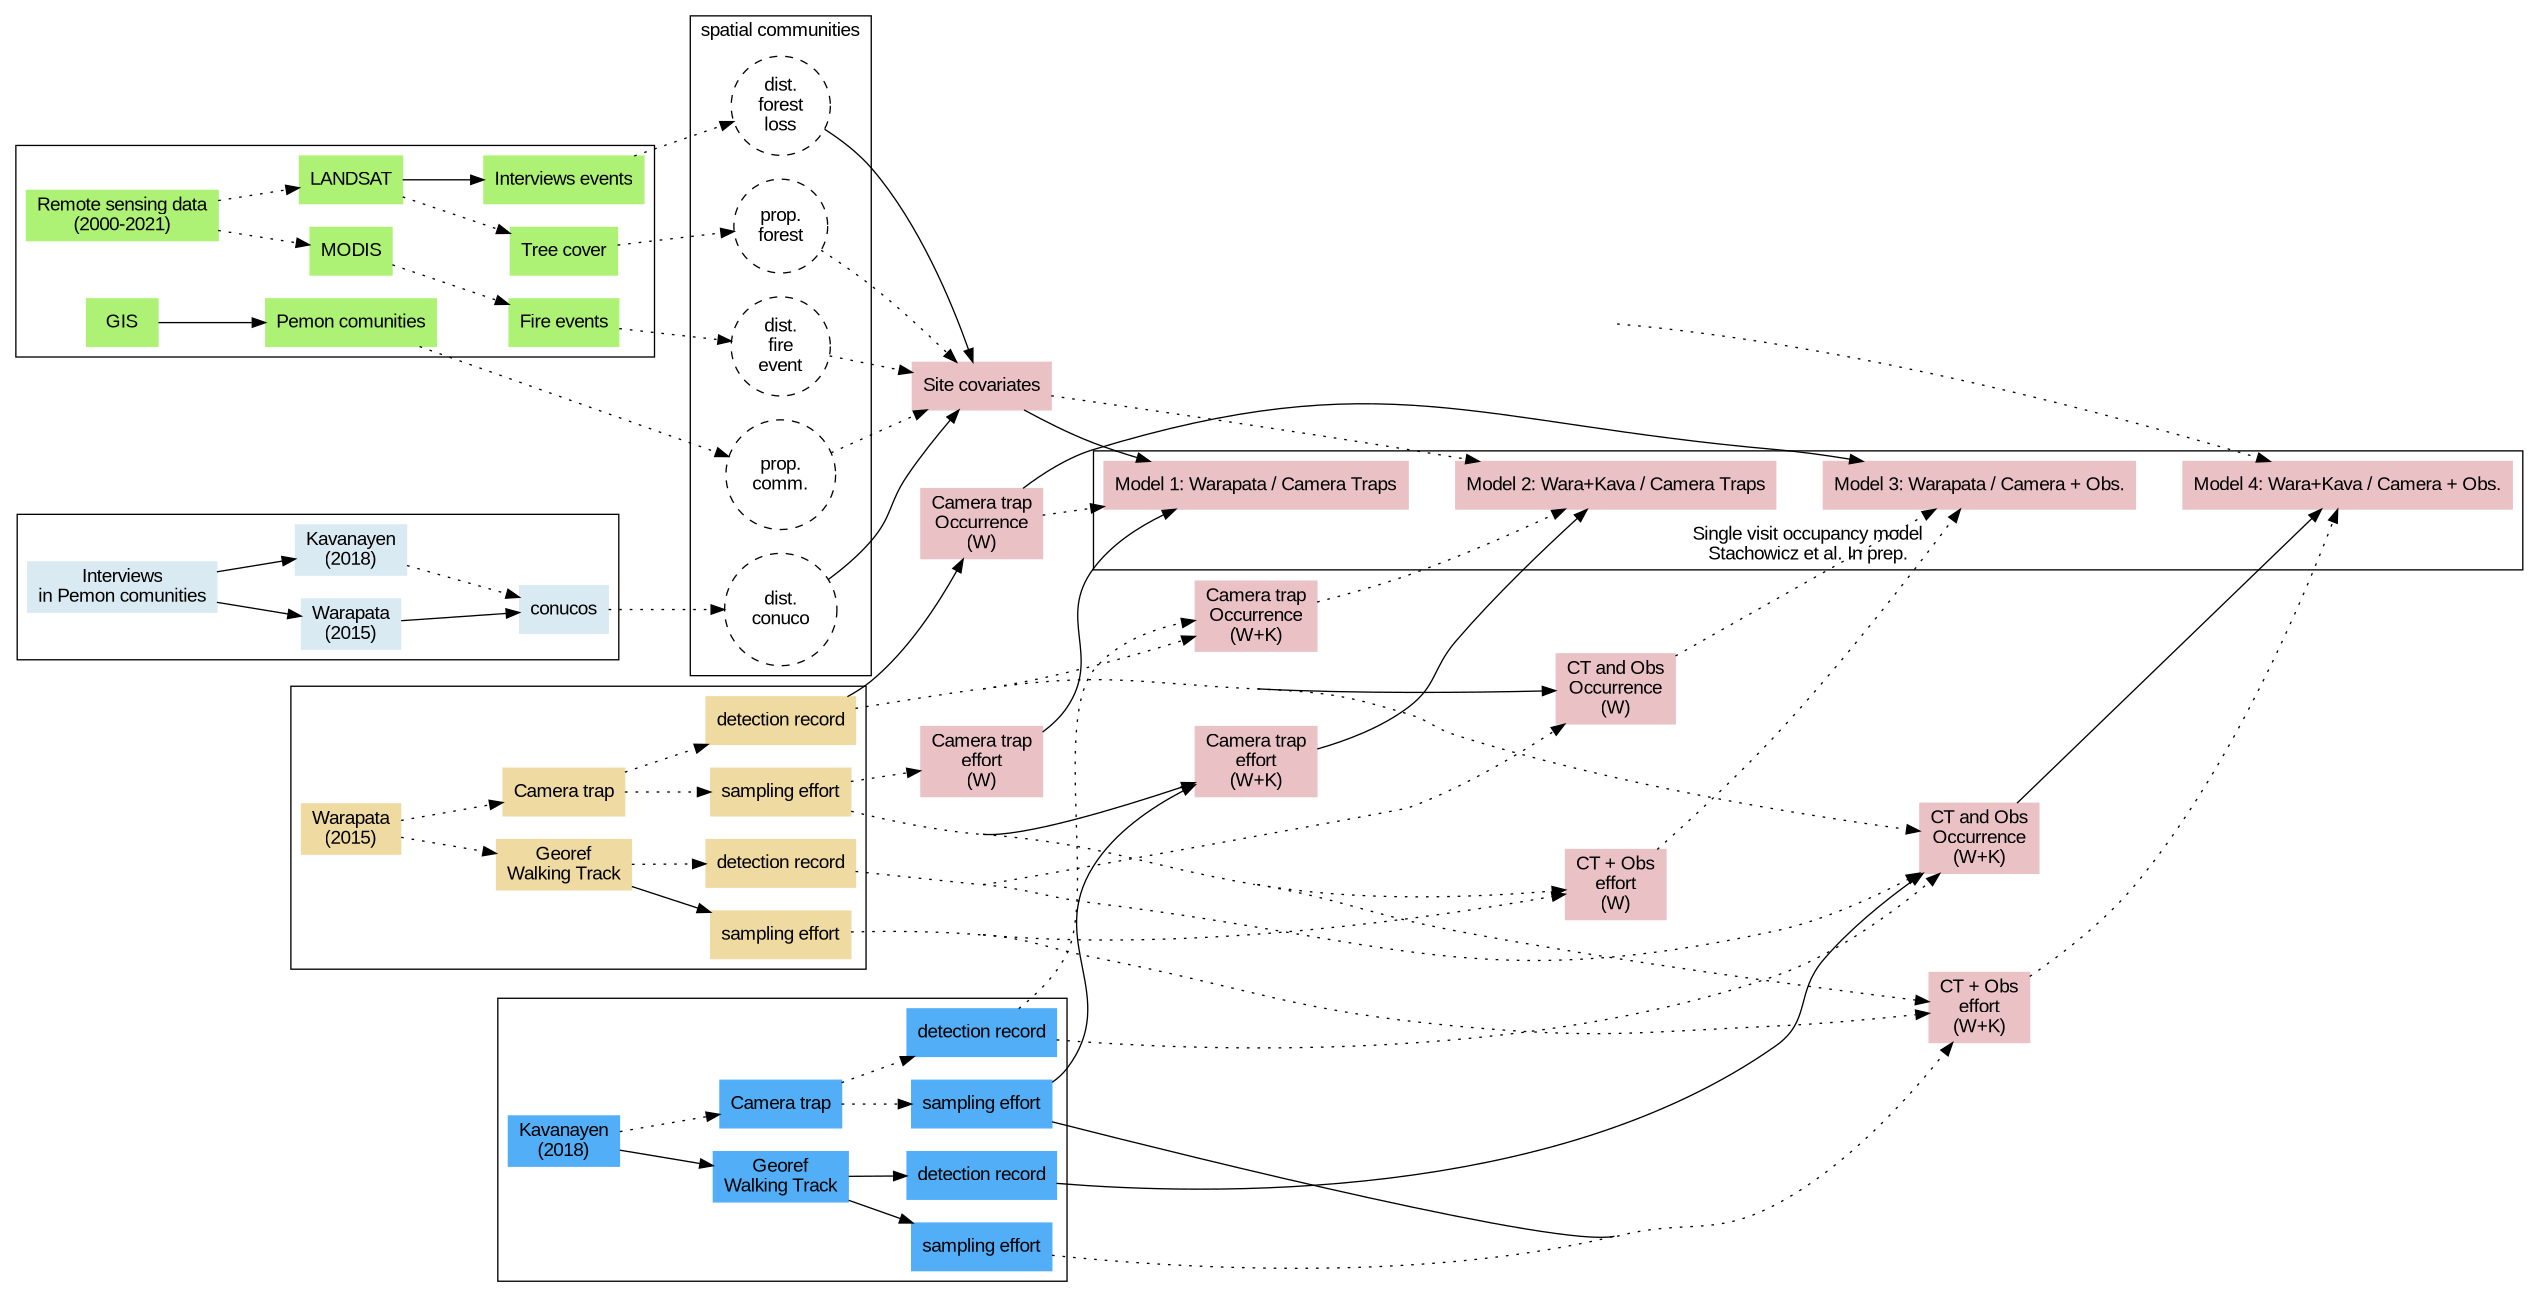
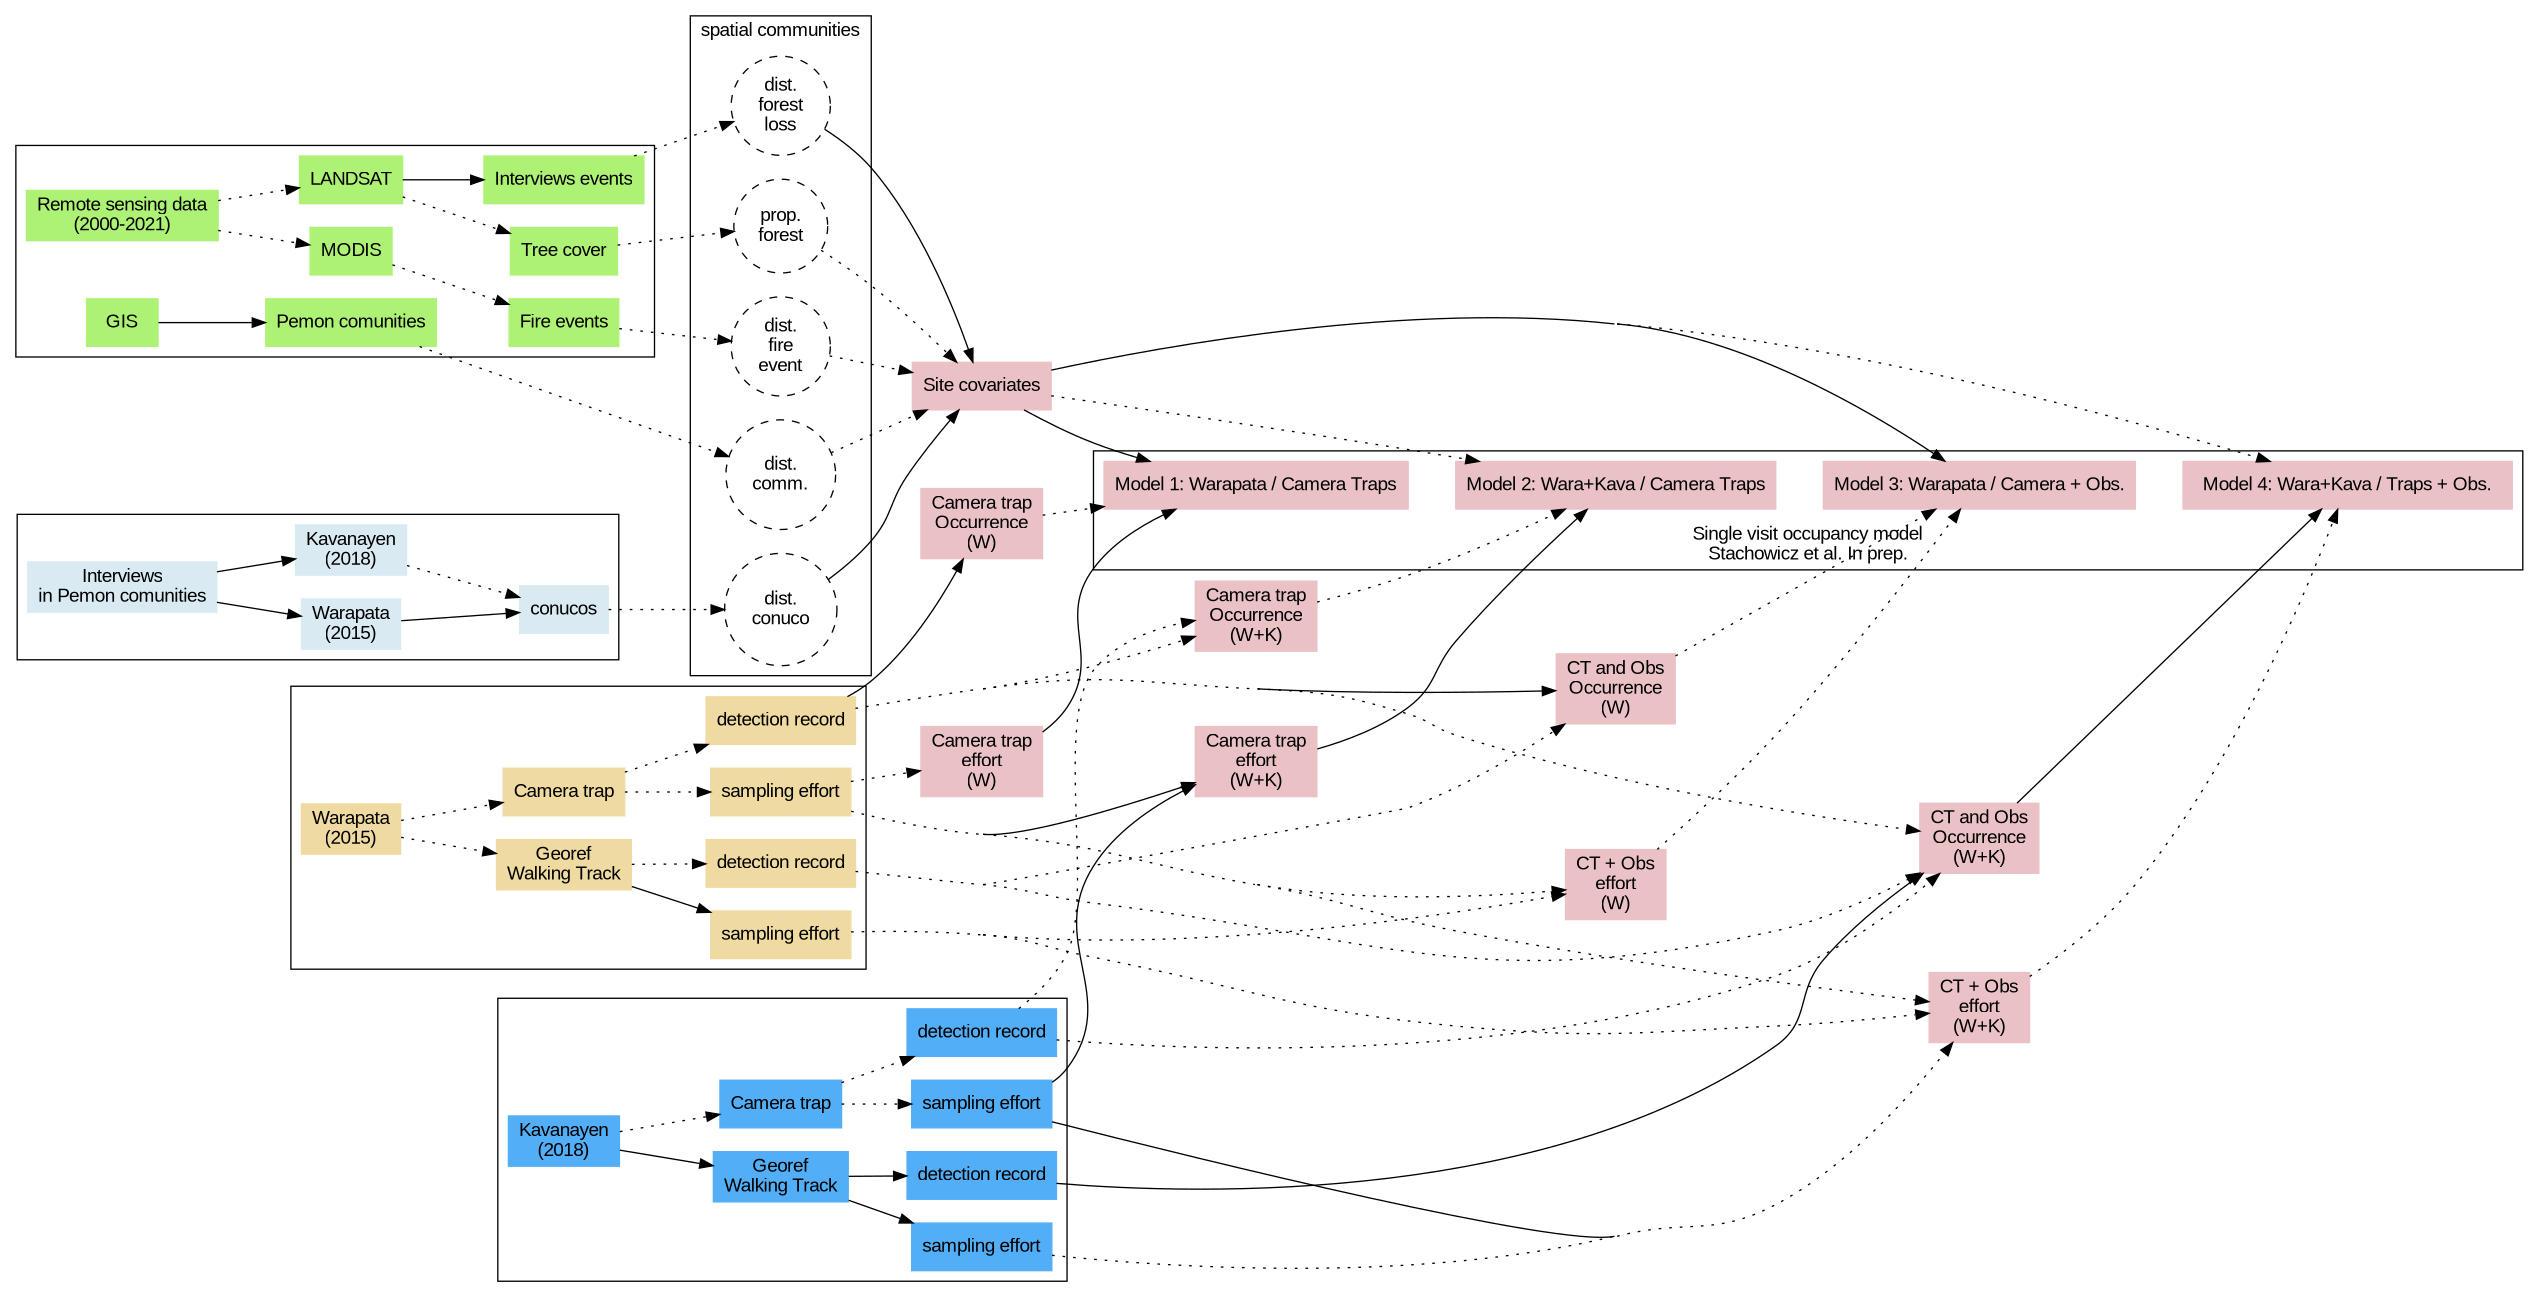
(1431, 407) -> (1331, 326)
(781, 475) -> (781, 475)
(2348, 485) -> (2348, 485)
